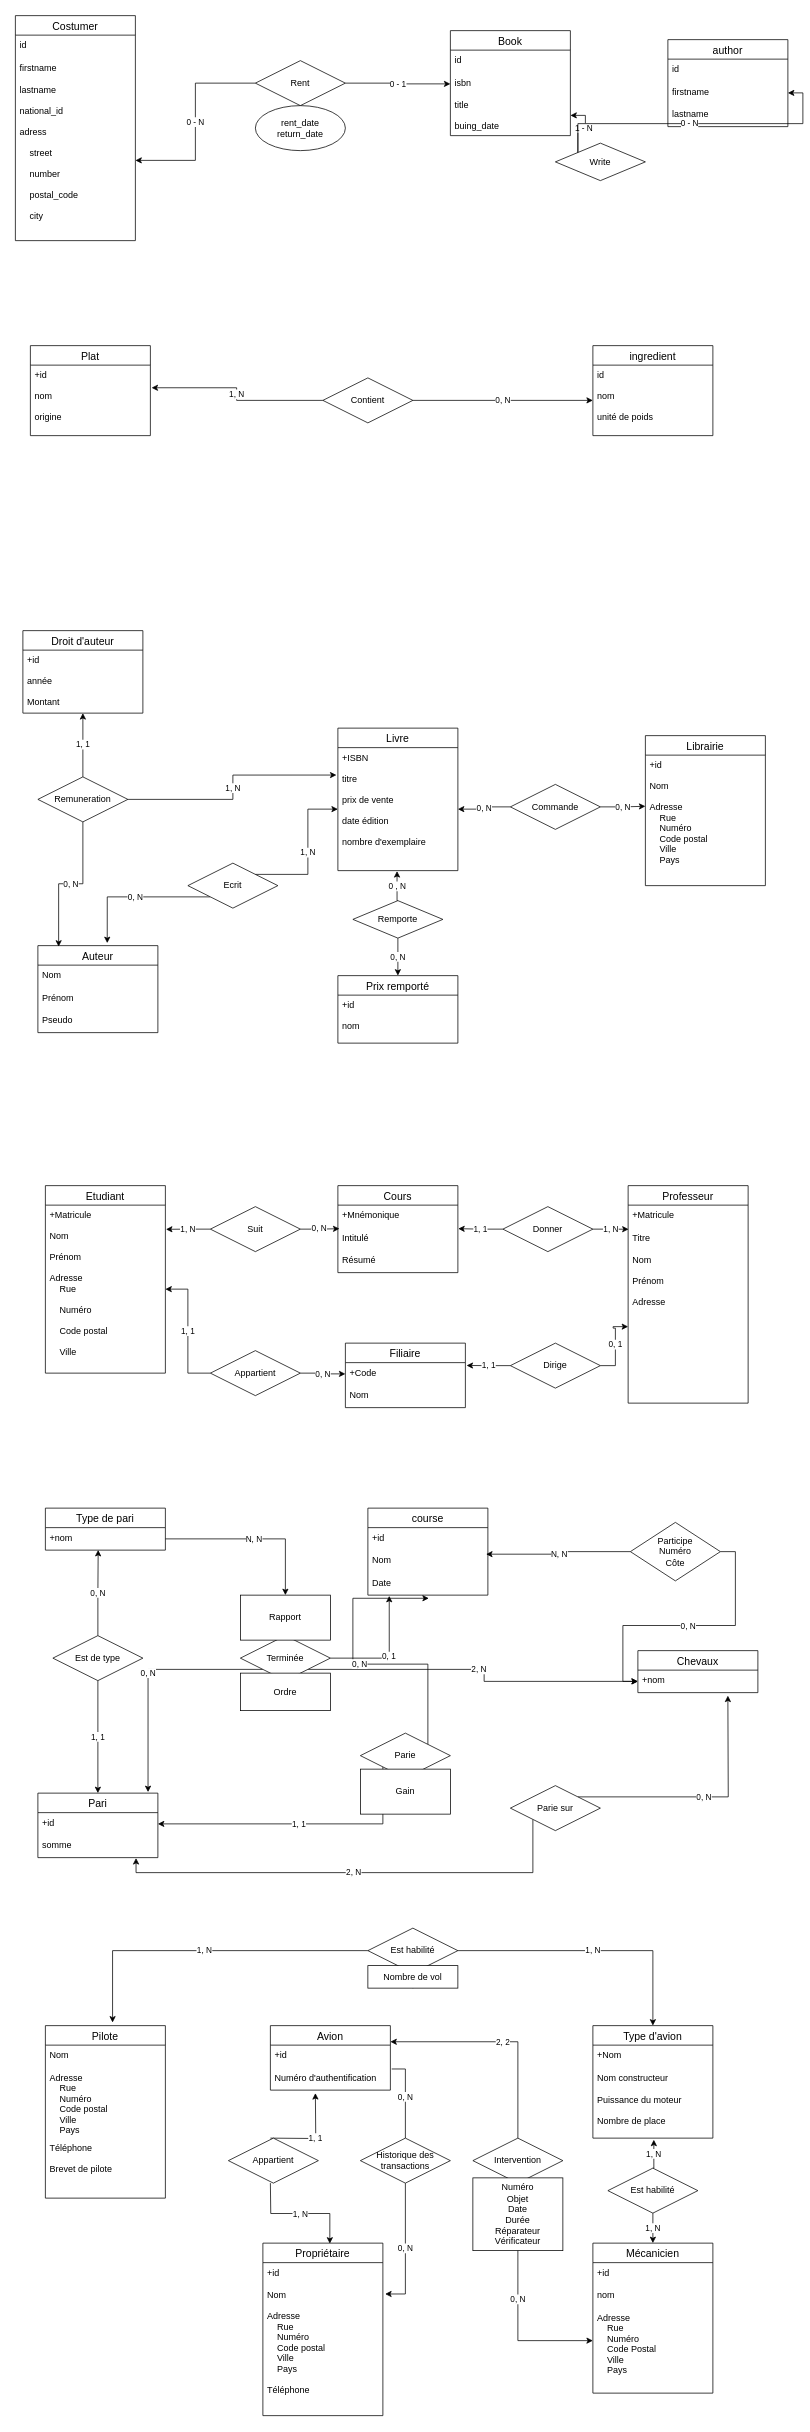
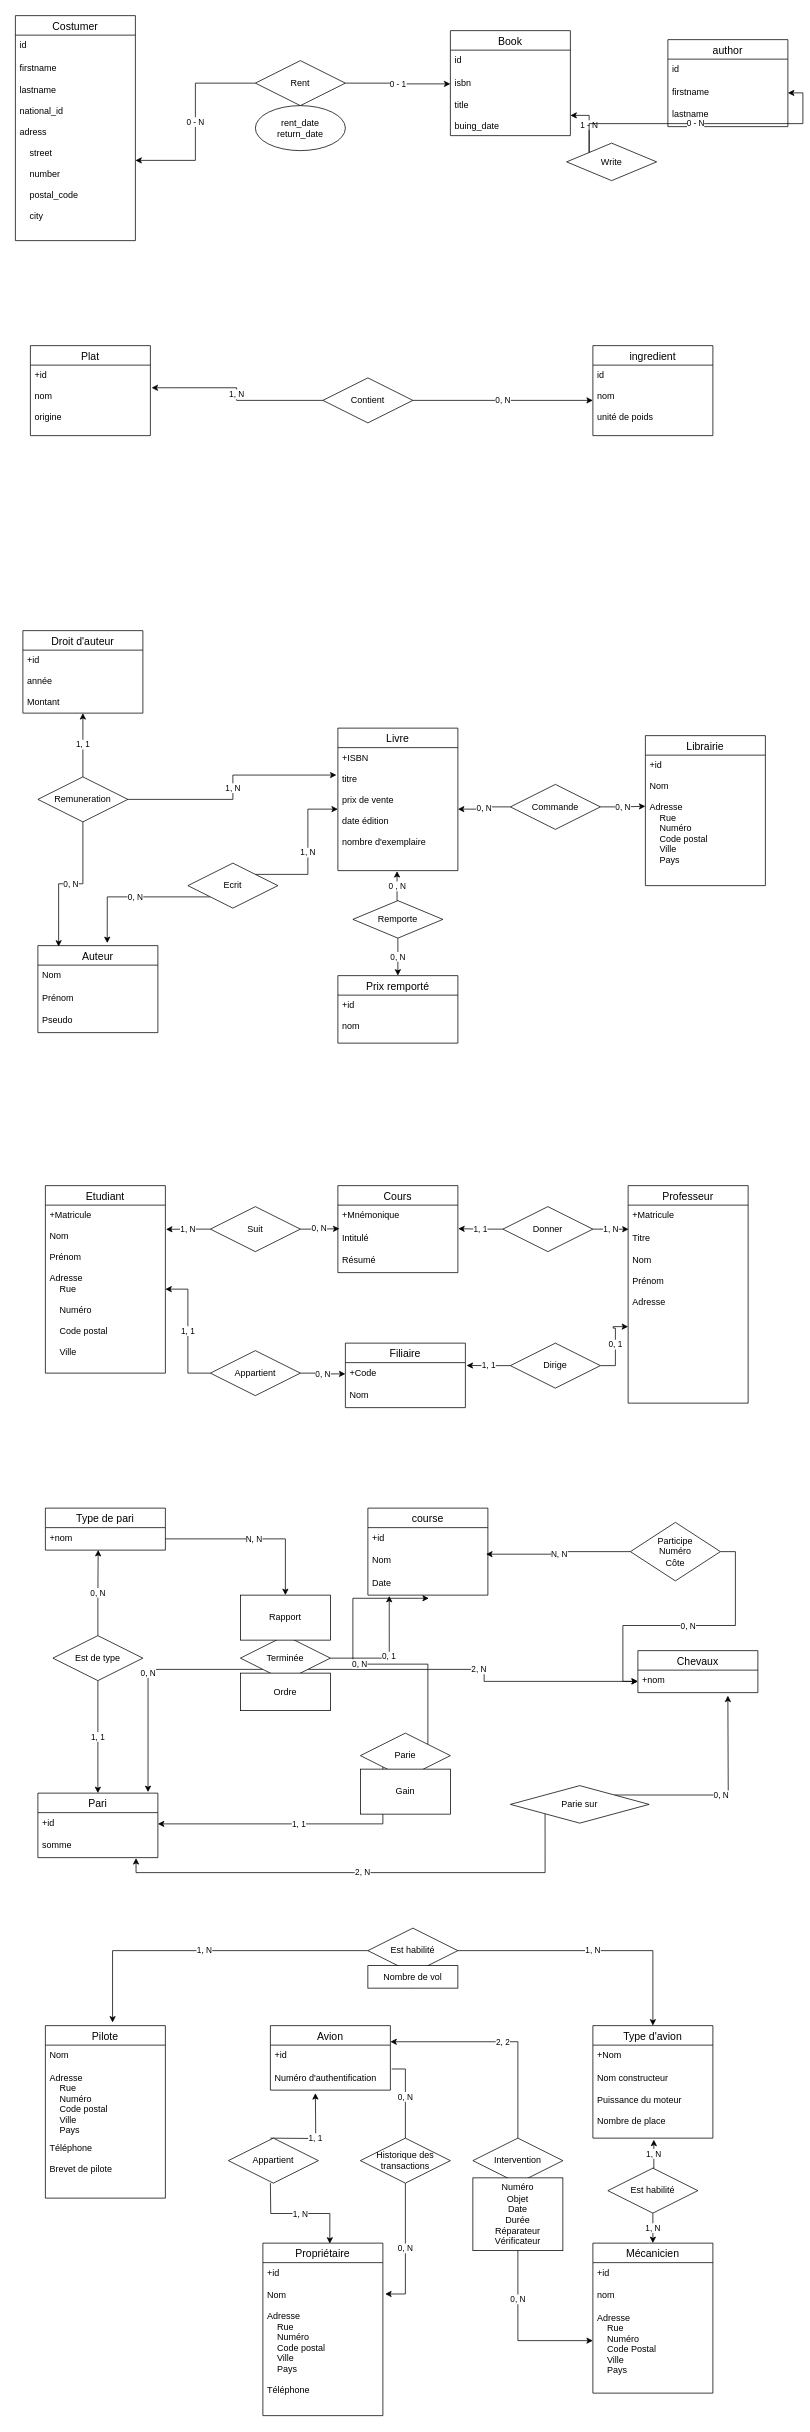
(600, 162) -> (612, 162)
(555, 1808) -> (580, 1804)
